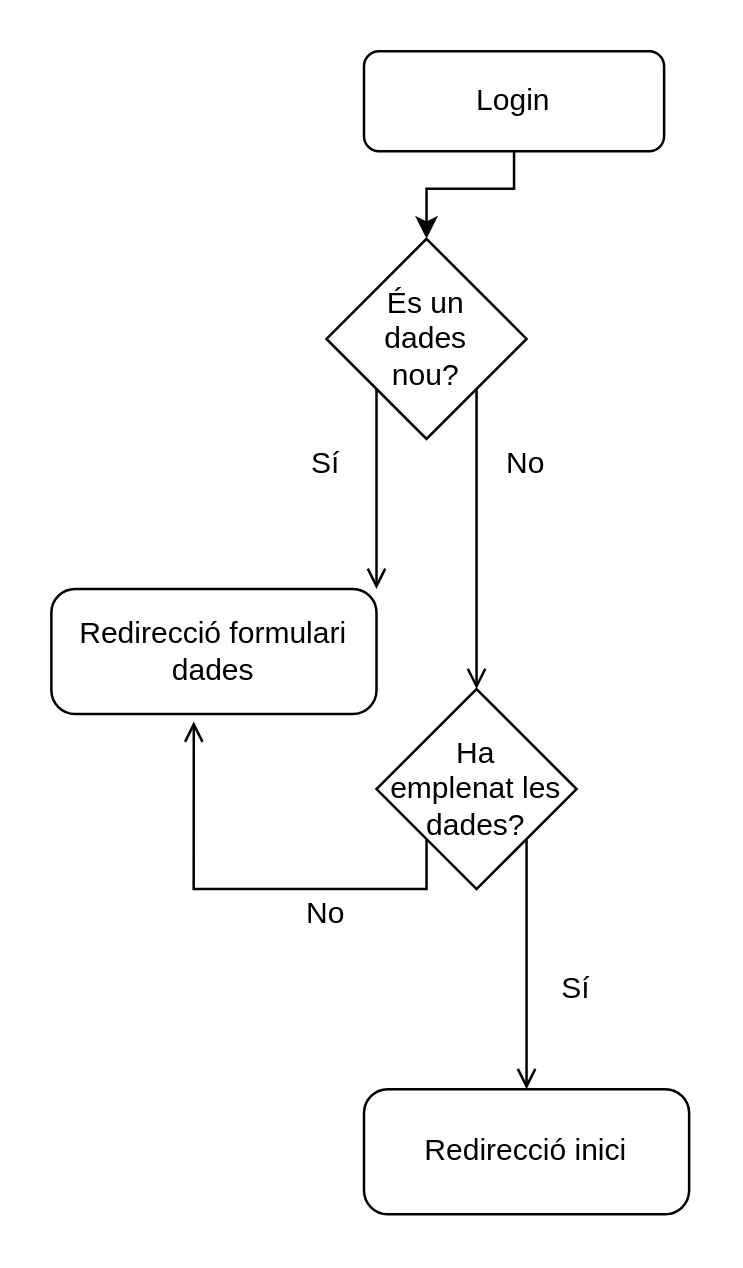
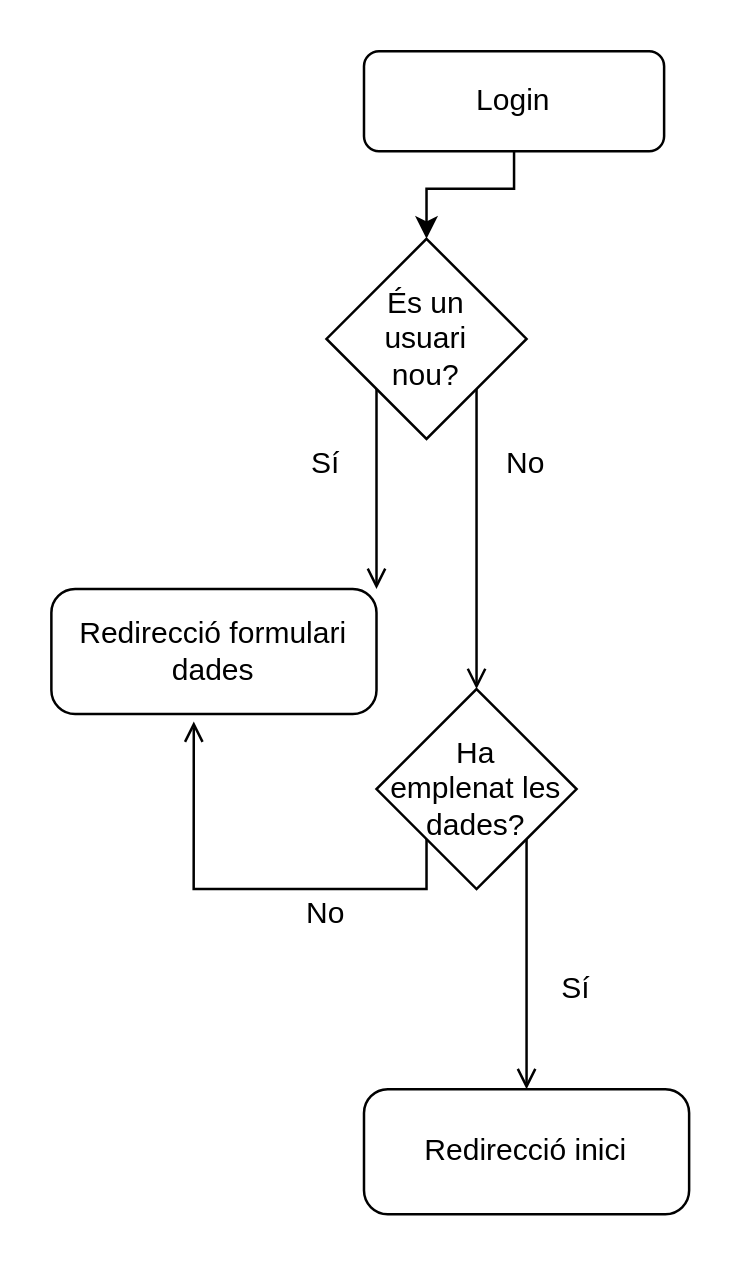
(426, 339) -> (426, 339)
